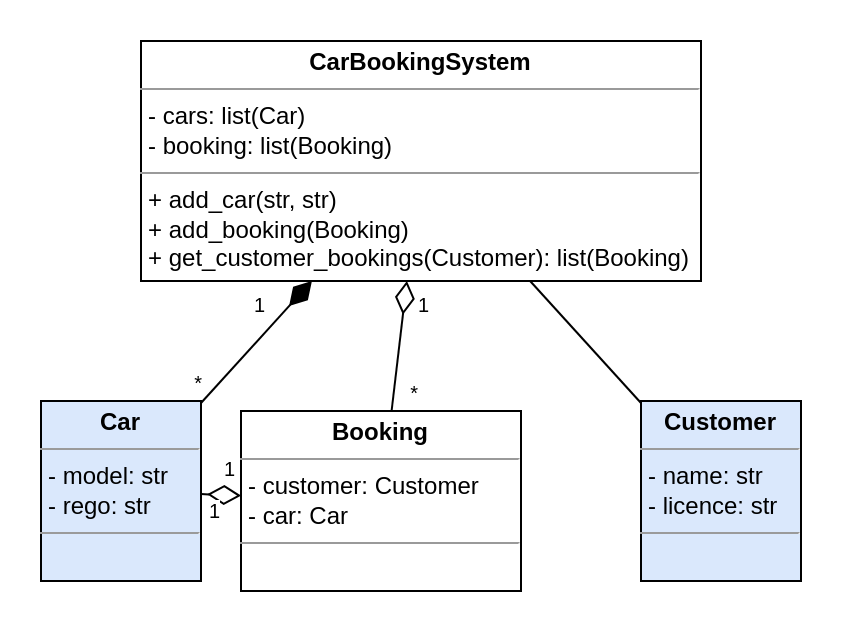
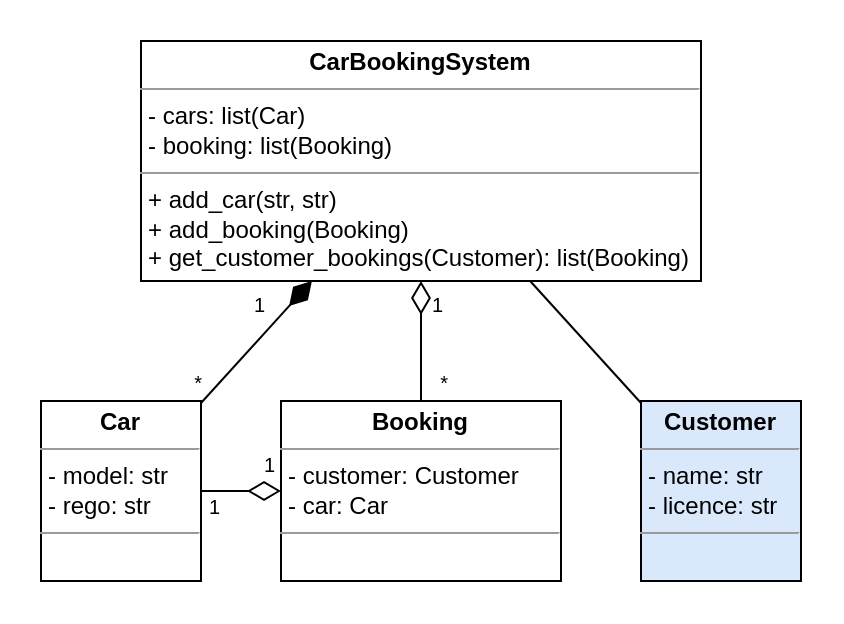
(121, 491) -> (121, 491)
(381, 501) -> (421, 491)
